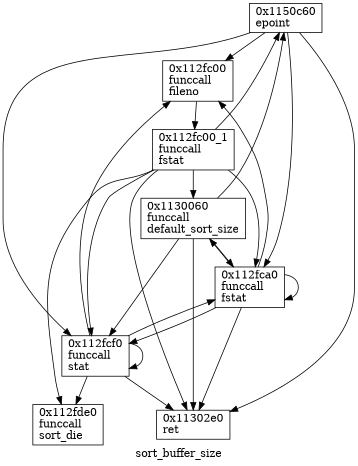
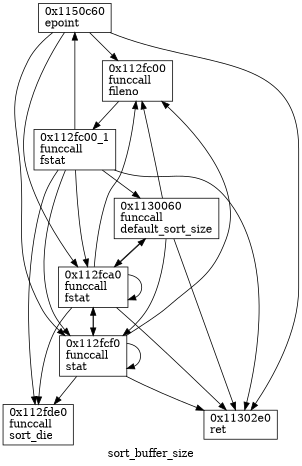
(262, 124) -> (153, 153)
none -> (47, 349)
